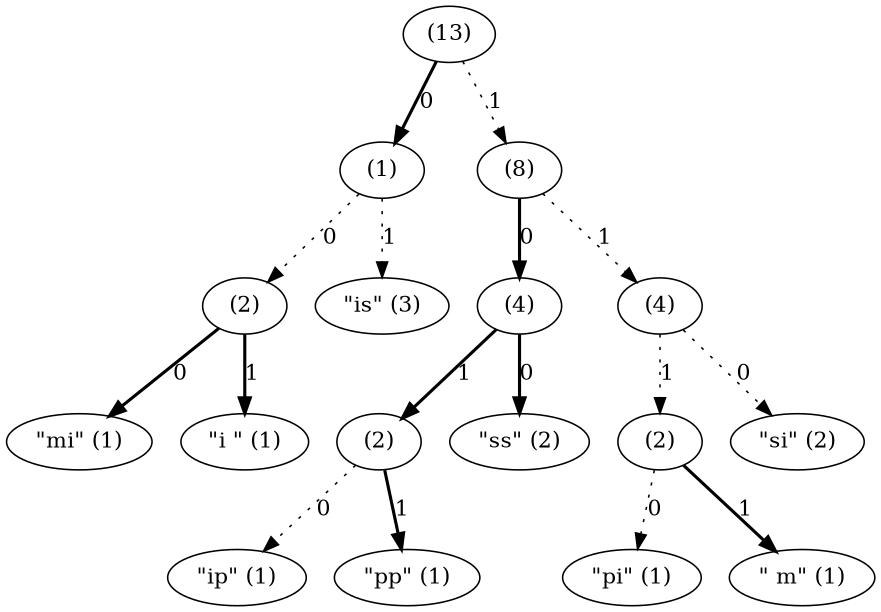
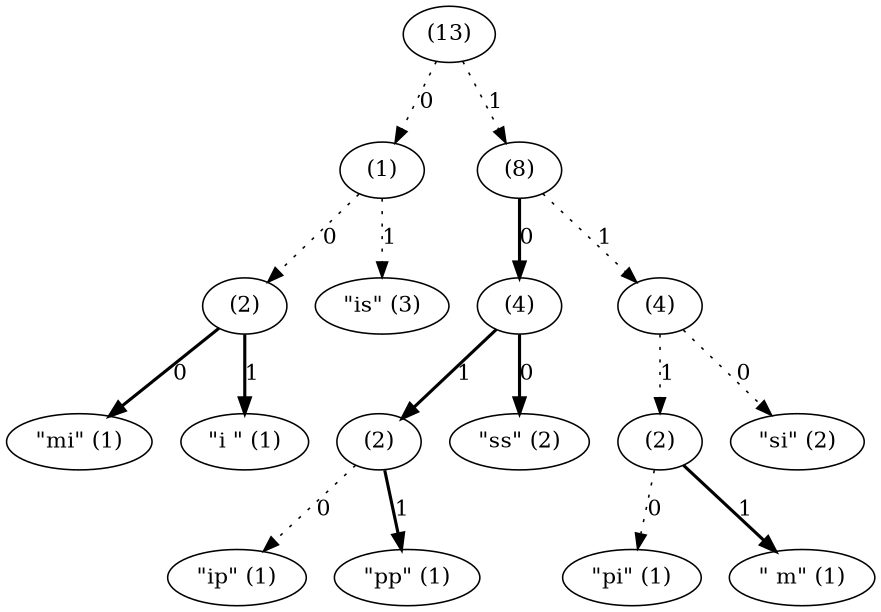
(419, 95) -> (419, 95)
